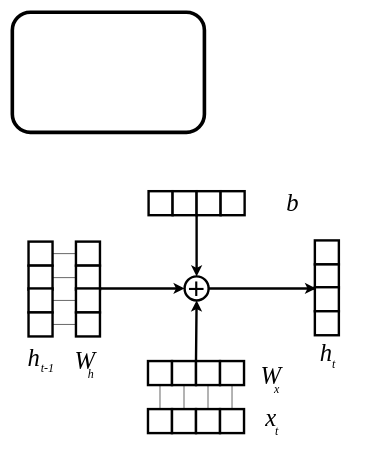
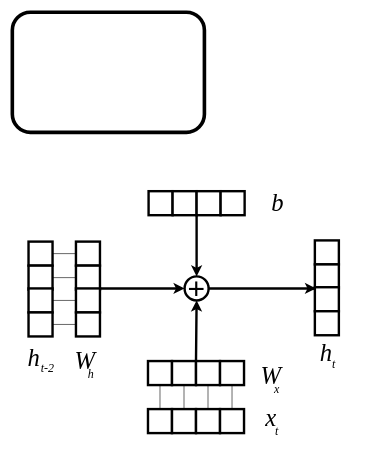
(293, 203) -> (278, 203)
(48, 367) -> (48, 367)
